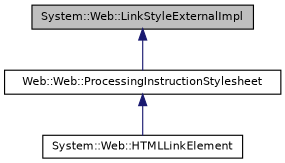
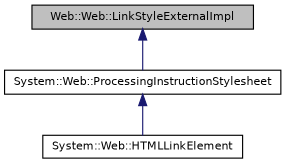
(143, 17) -> (143, 17)
(143, 82) -> (143, 82)
